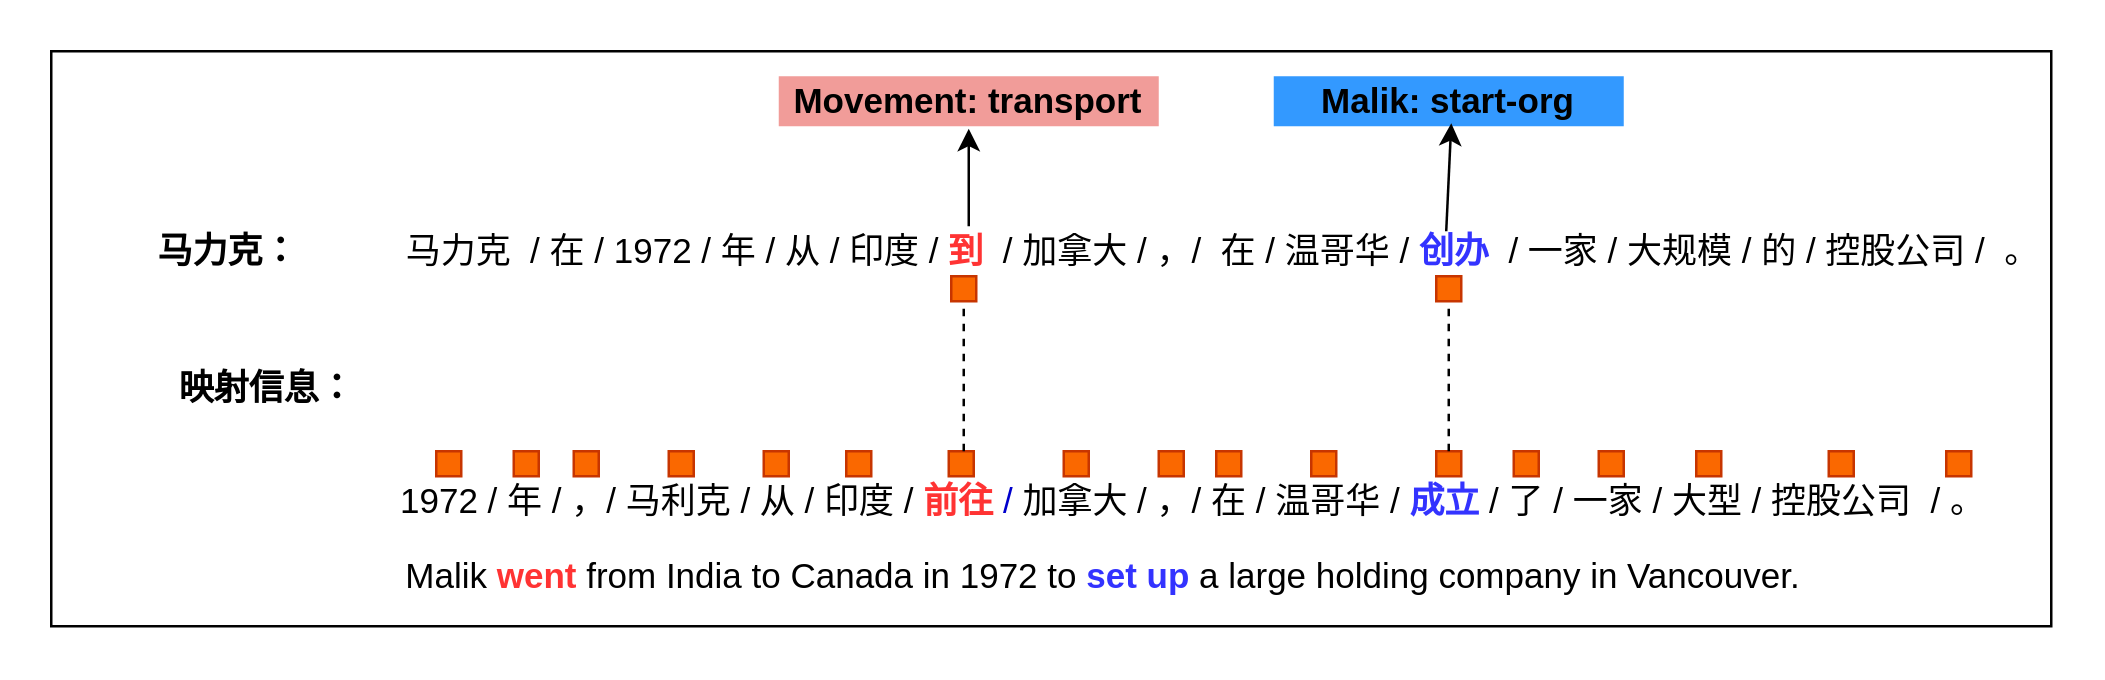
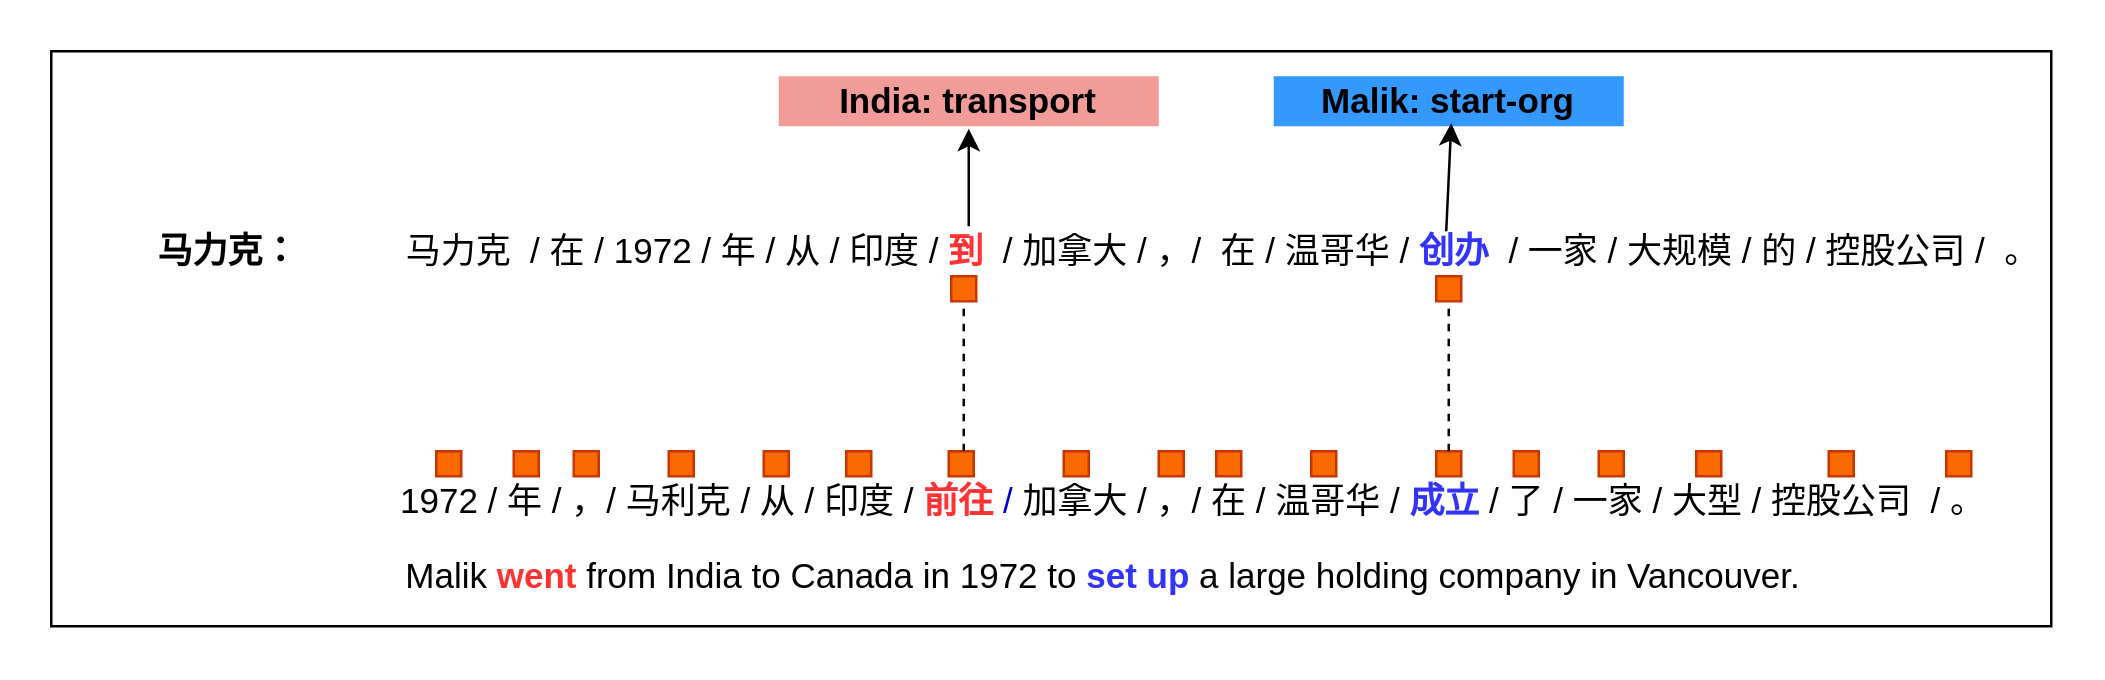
(969, 101) -> (969, 101)
(268, 388) -> none
